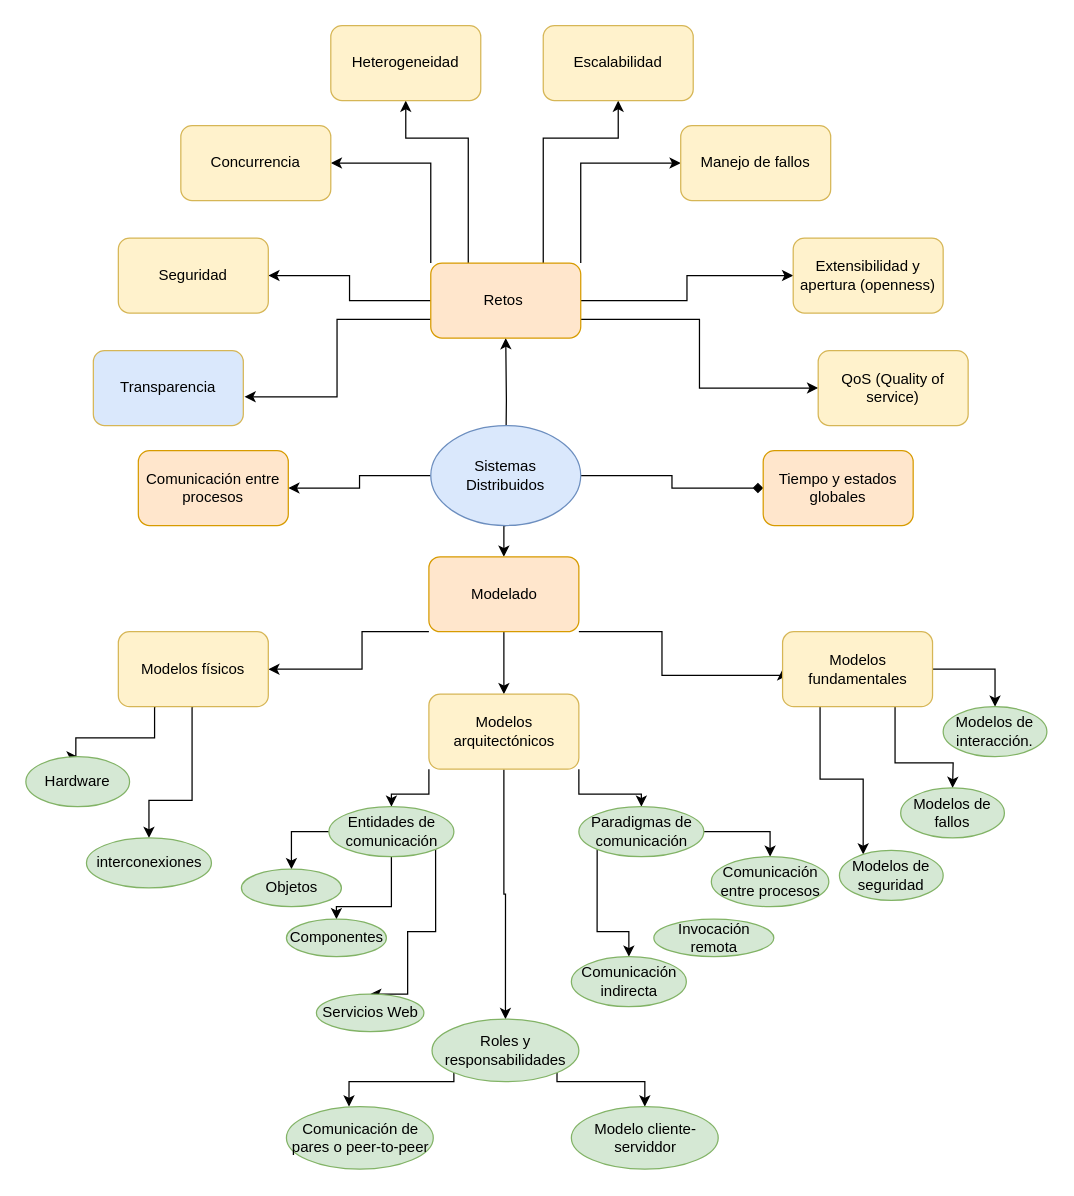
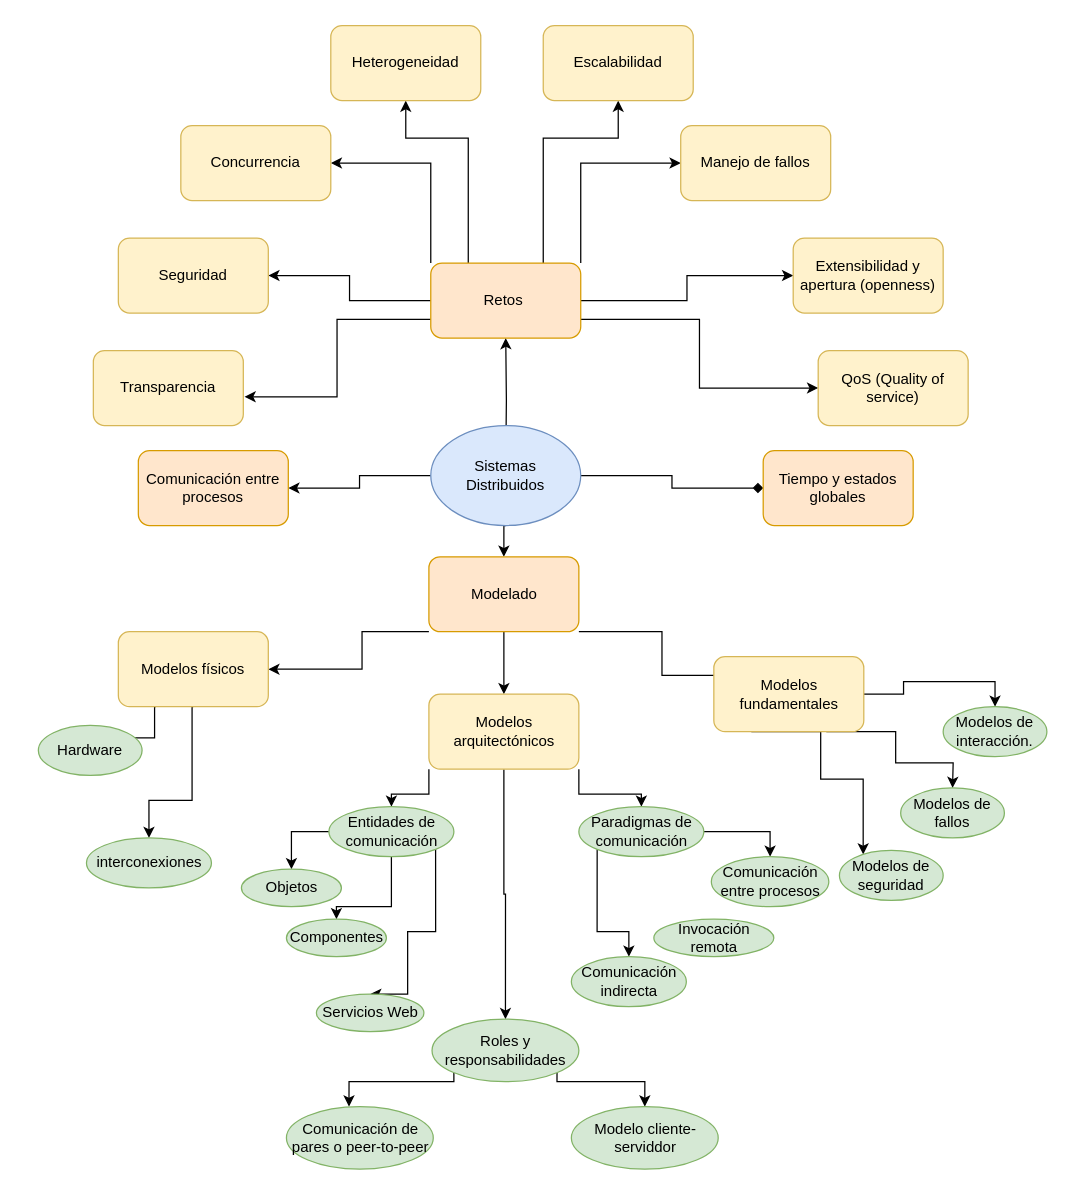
(168, 388) -> (168, 388)
(858, 669) -> (789, 694)
(78, 782) -> (90, 751)
